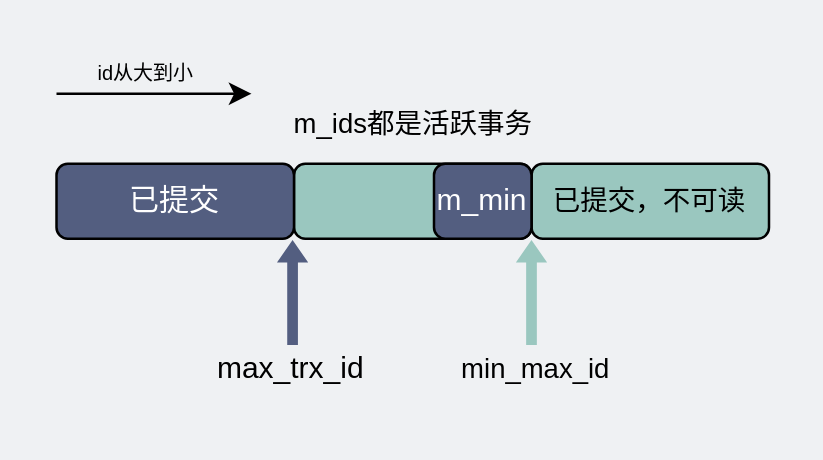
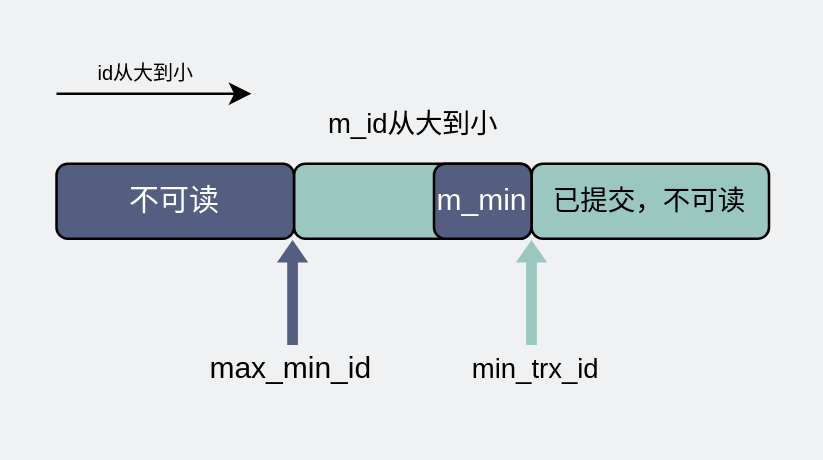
(414, 124) -> (414, 124)
(175, 201) -> (175, 201)
(291, 369) -> (291, 369)
(536, 369) -> (536, 369)
